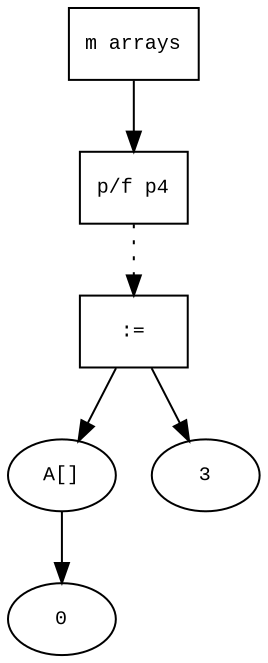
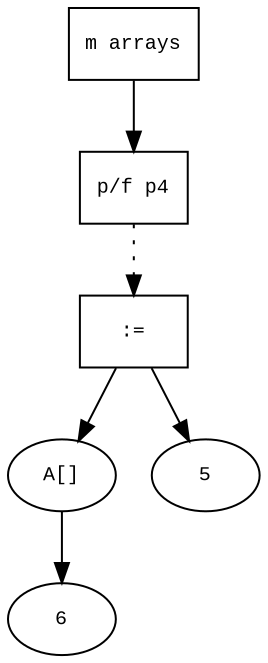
(206, 475) -> (206, 475)
(62, 619) -> (62, 619)
